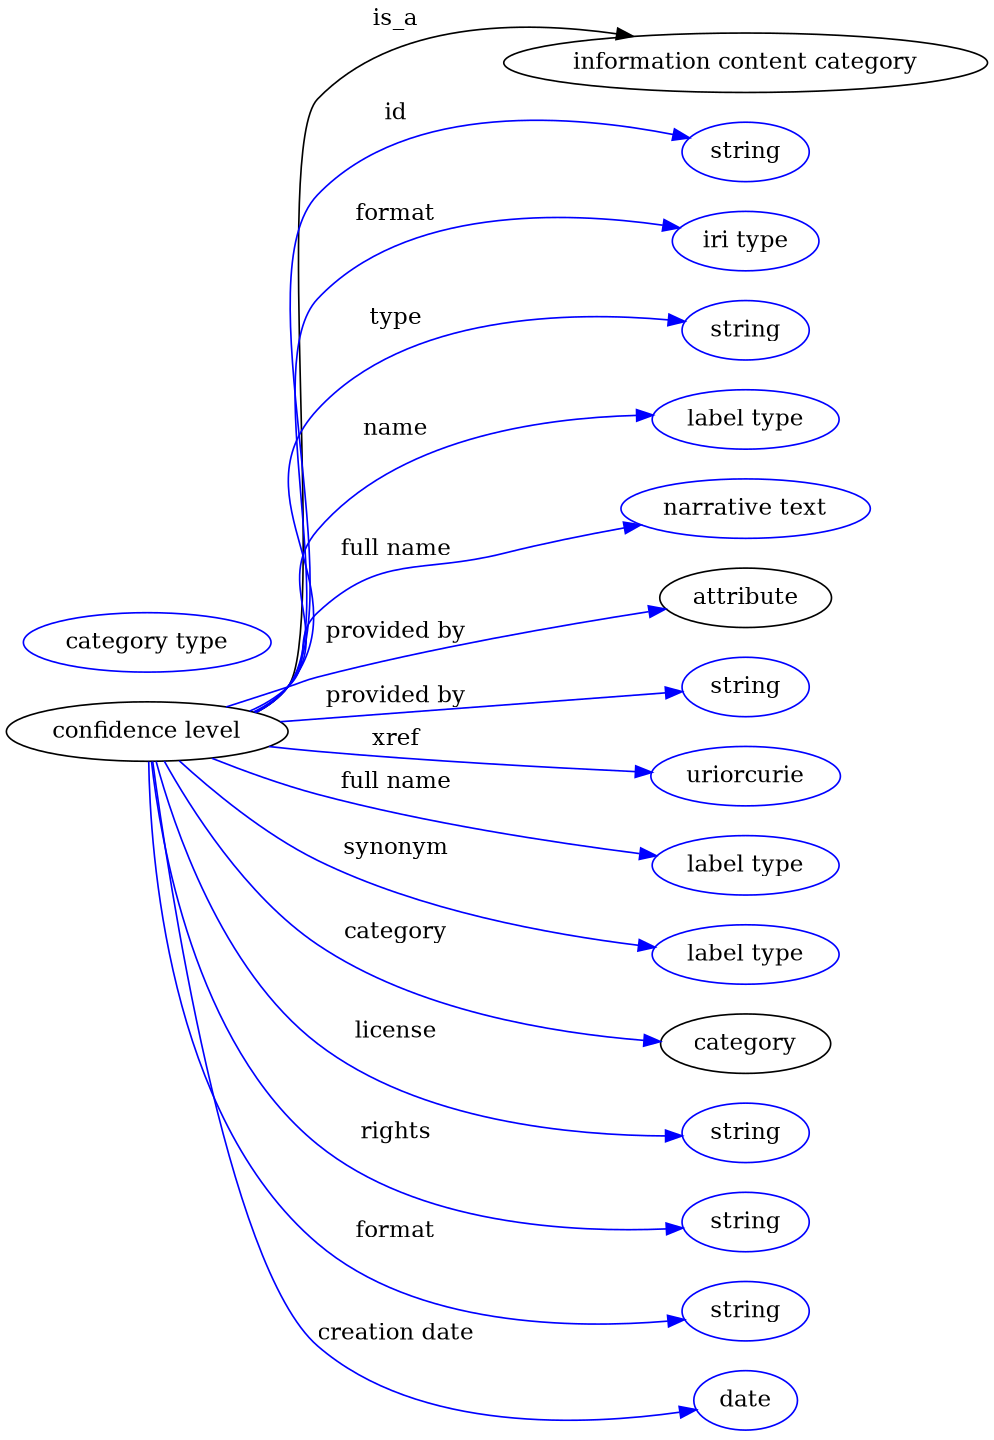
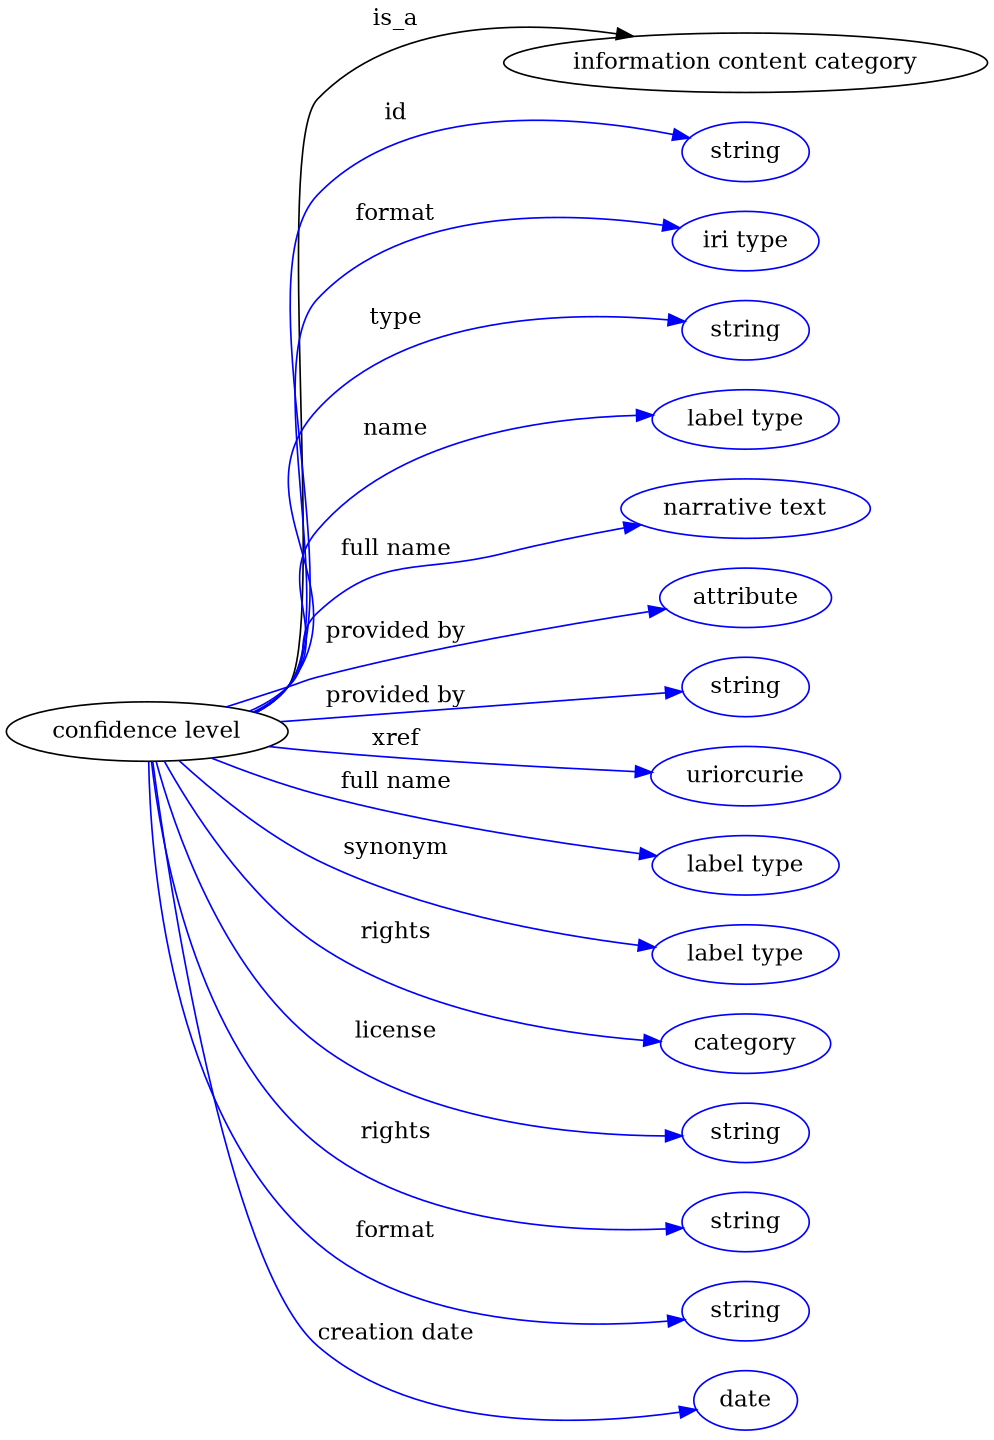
(746, 598) -> (746, 598)
(147, 642) -> none
(396, 932) -> (396, 932)
(746, 1044) -> (746, 1044)
